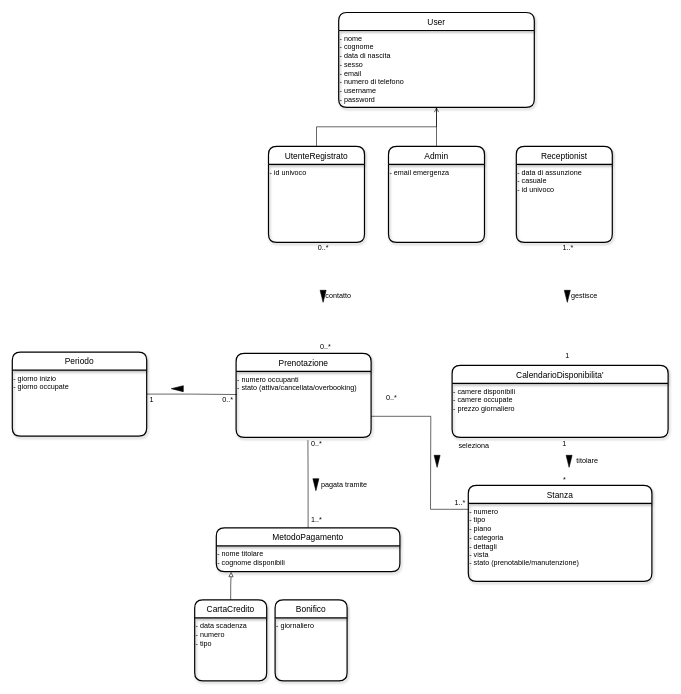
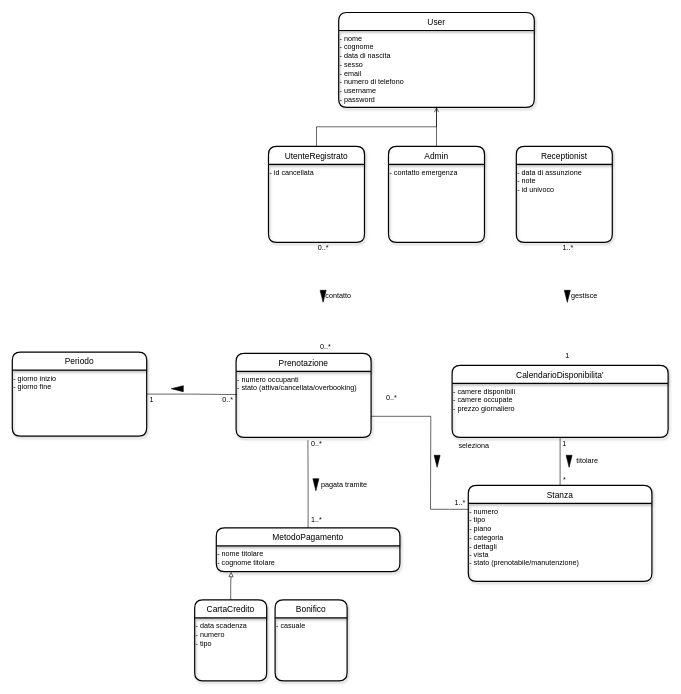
(290, 173) -> (295, 173)
(420, 173) -> (428, 173)
(553, 181) -> (553, 181)
(45, 383) -> (38, 383)
none -> (560, 462)
(253, 559) -> (250, 559)
(299, 626) -> (293, 626)
